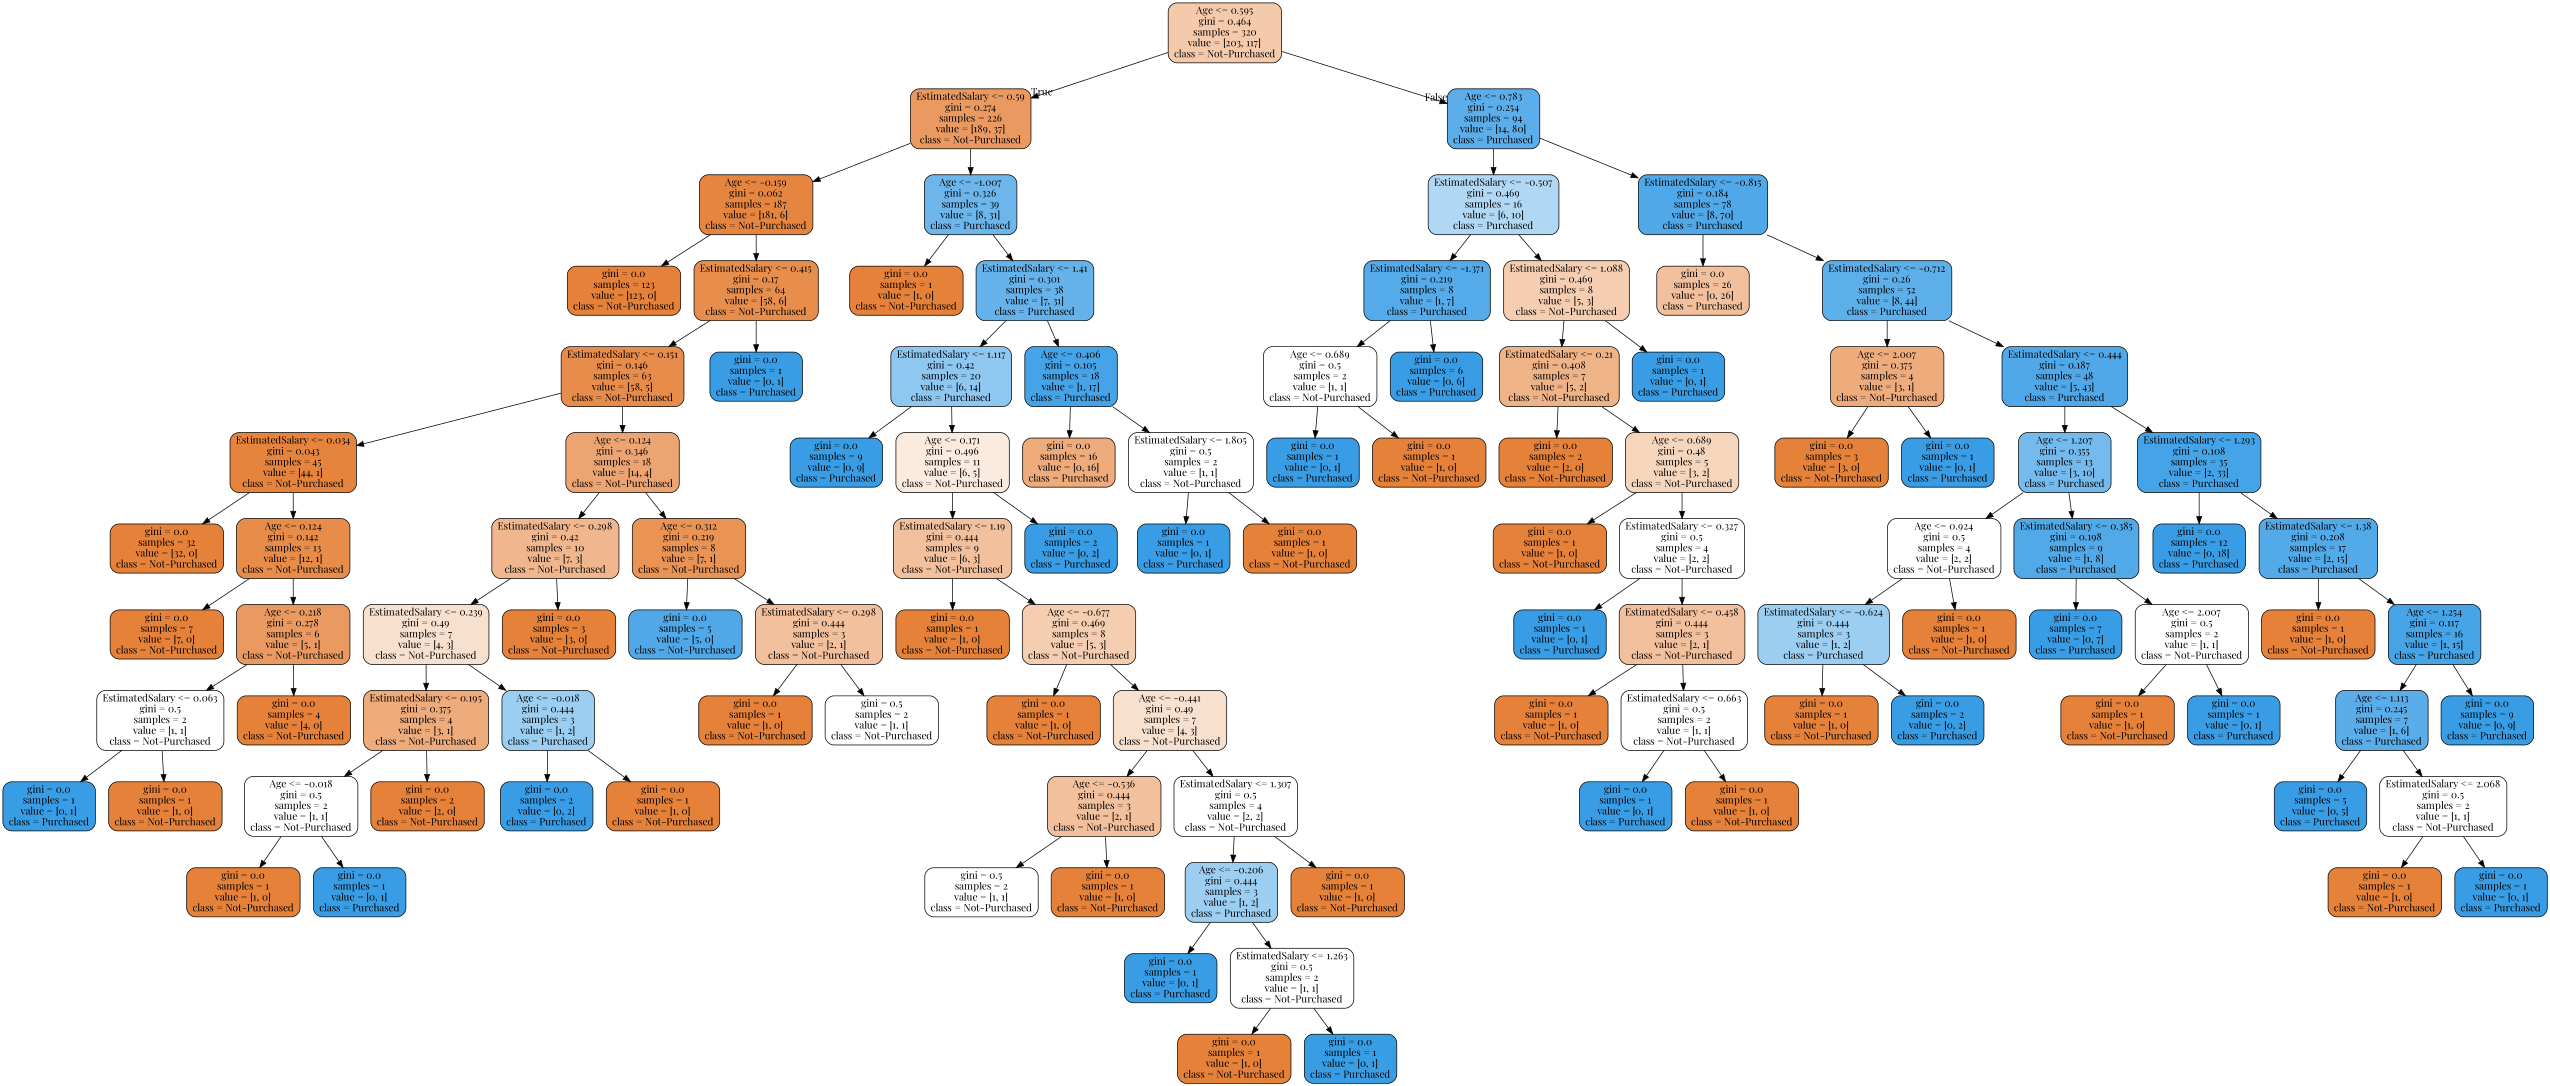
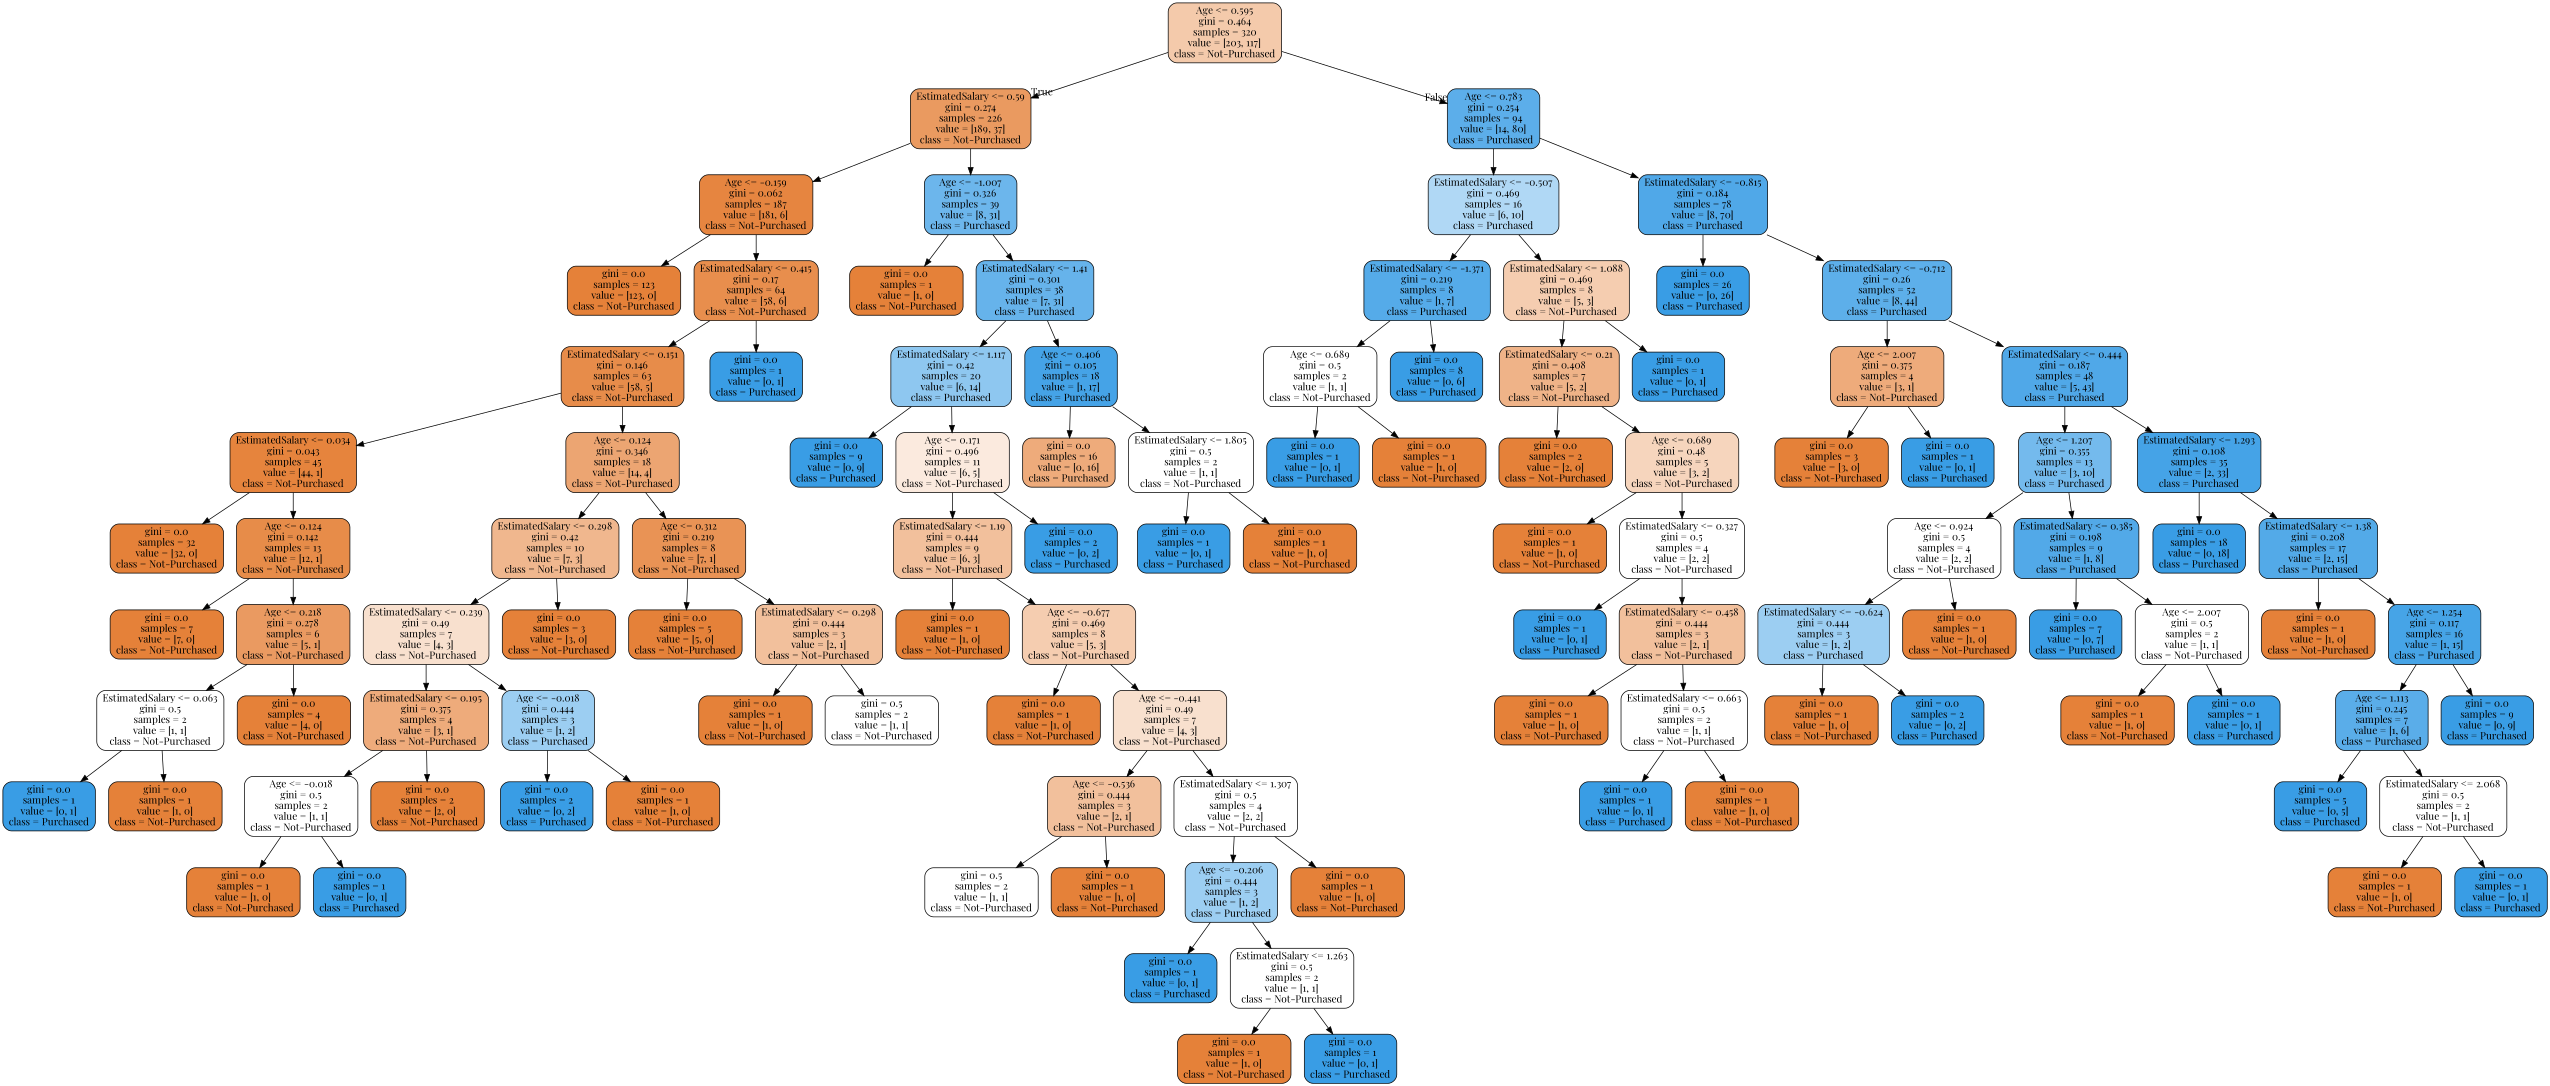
(1703, 291) -> (1703, 291)
(1436, 377) -> (1436, 377)
(2199, 549) -> (2199, 549)
(685, 634) -> (685, 634)
